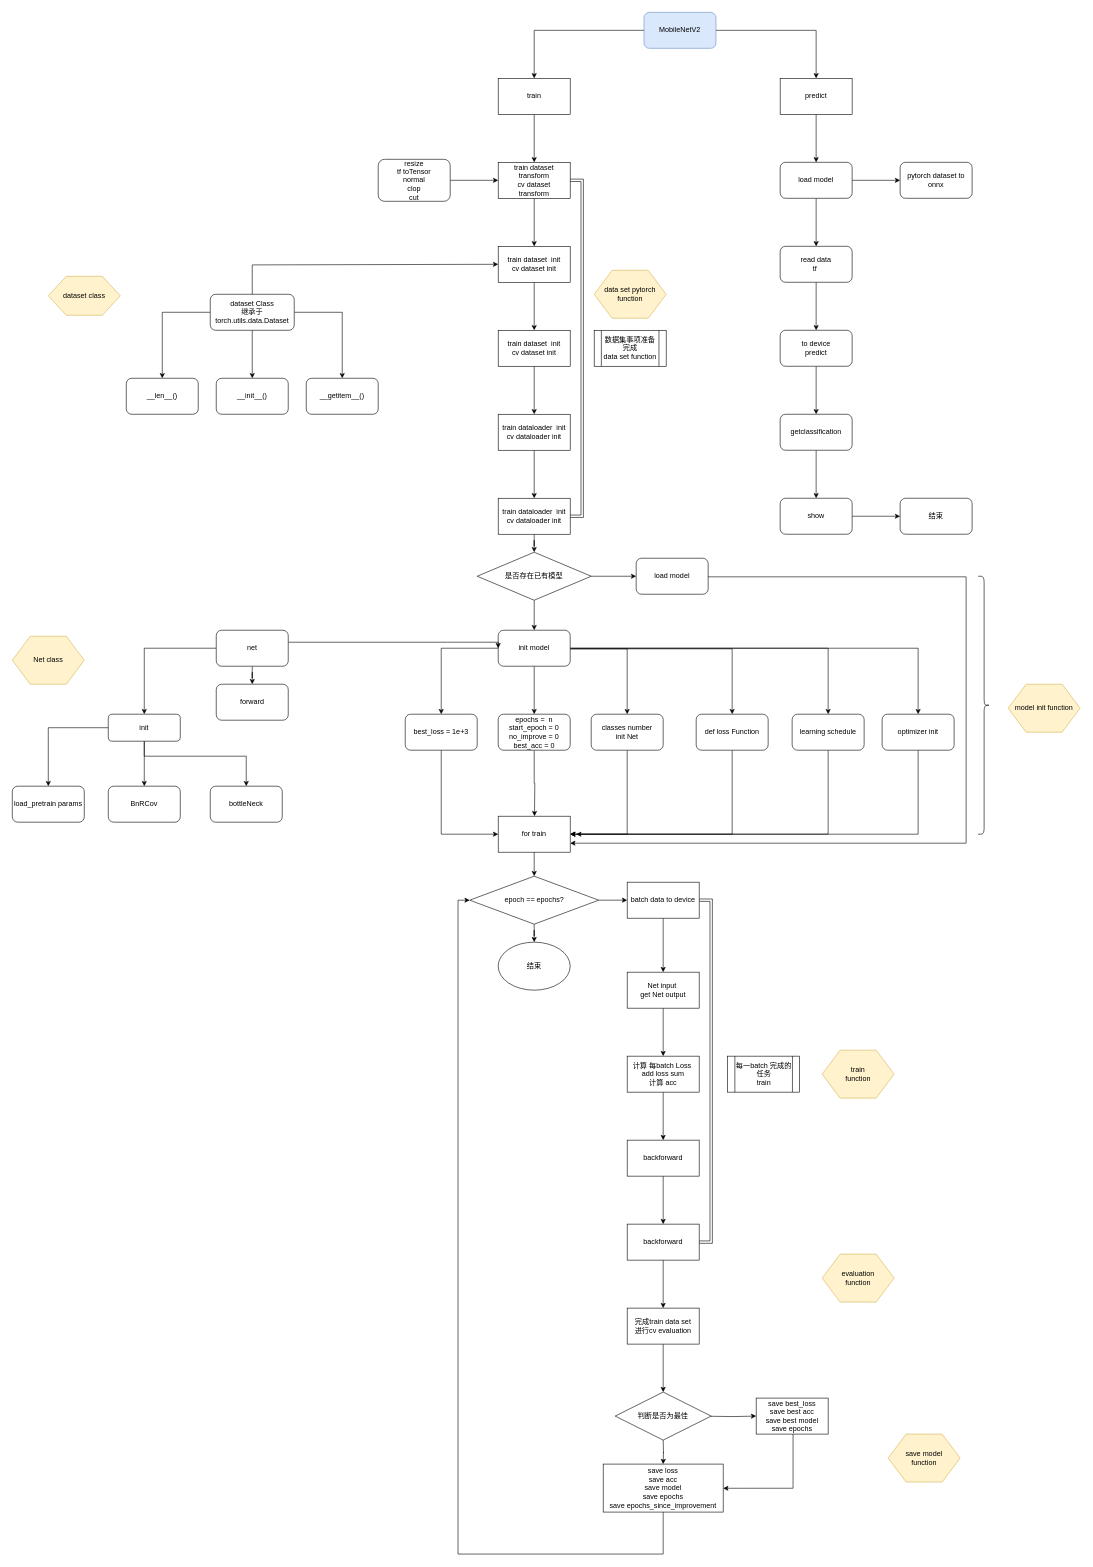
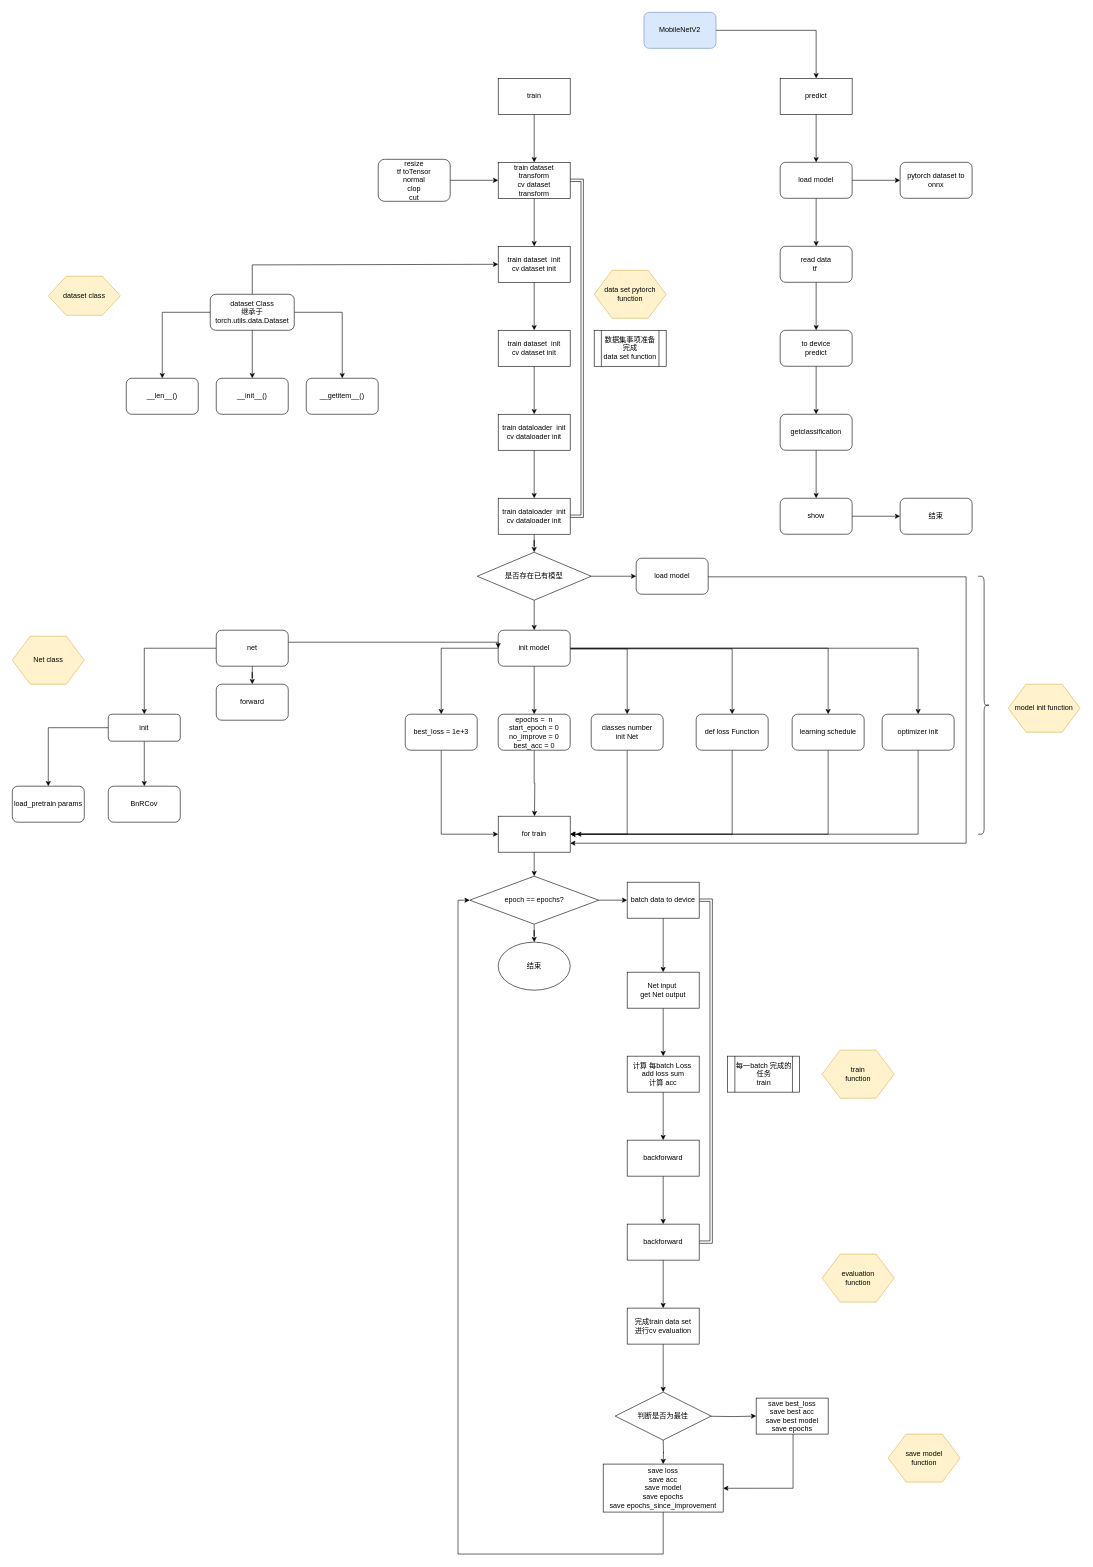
(534, 30) -> none
(246, 780) -> none
(246, 804) -> none
